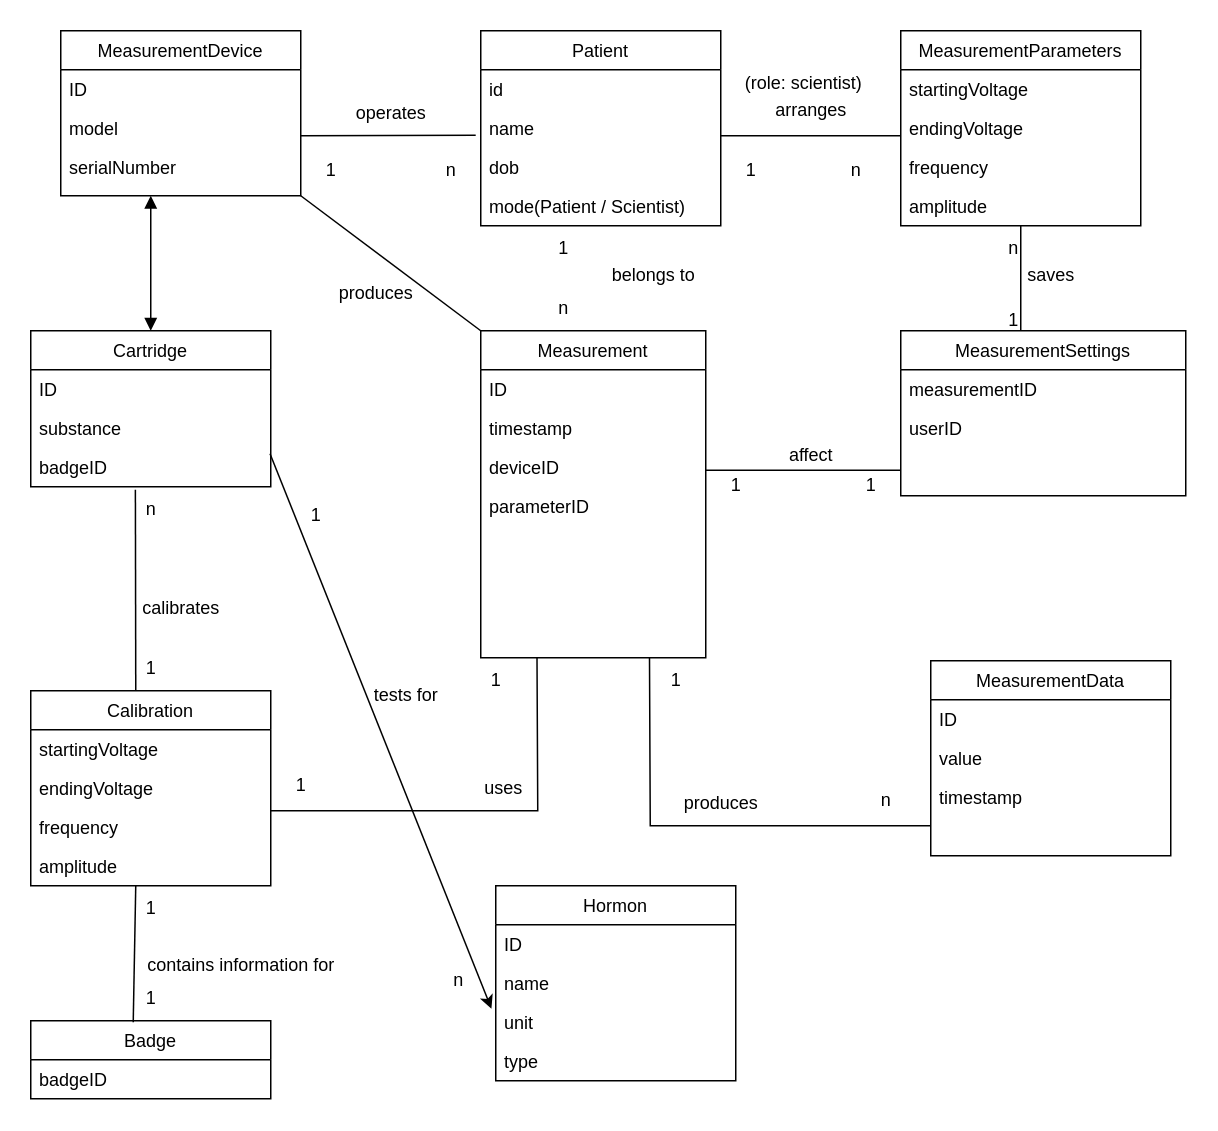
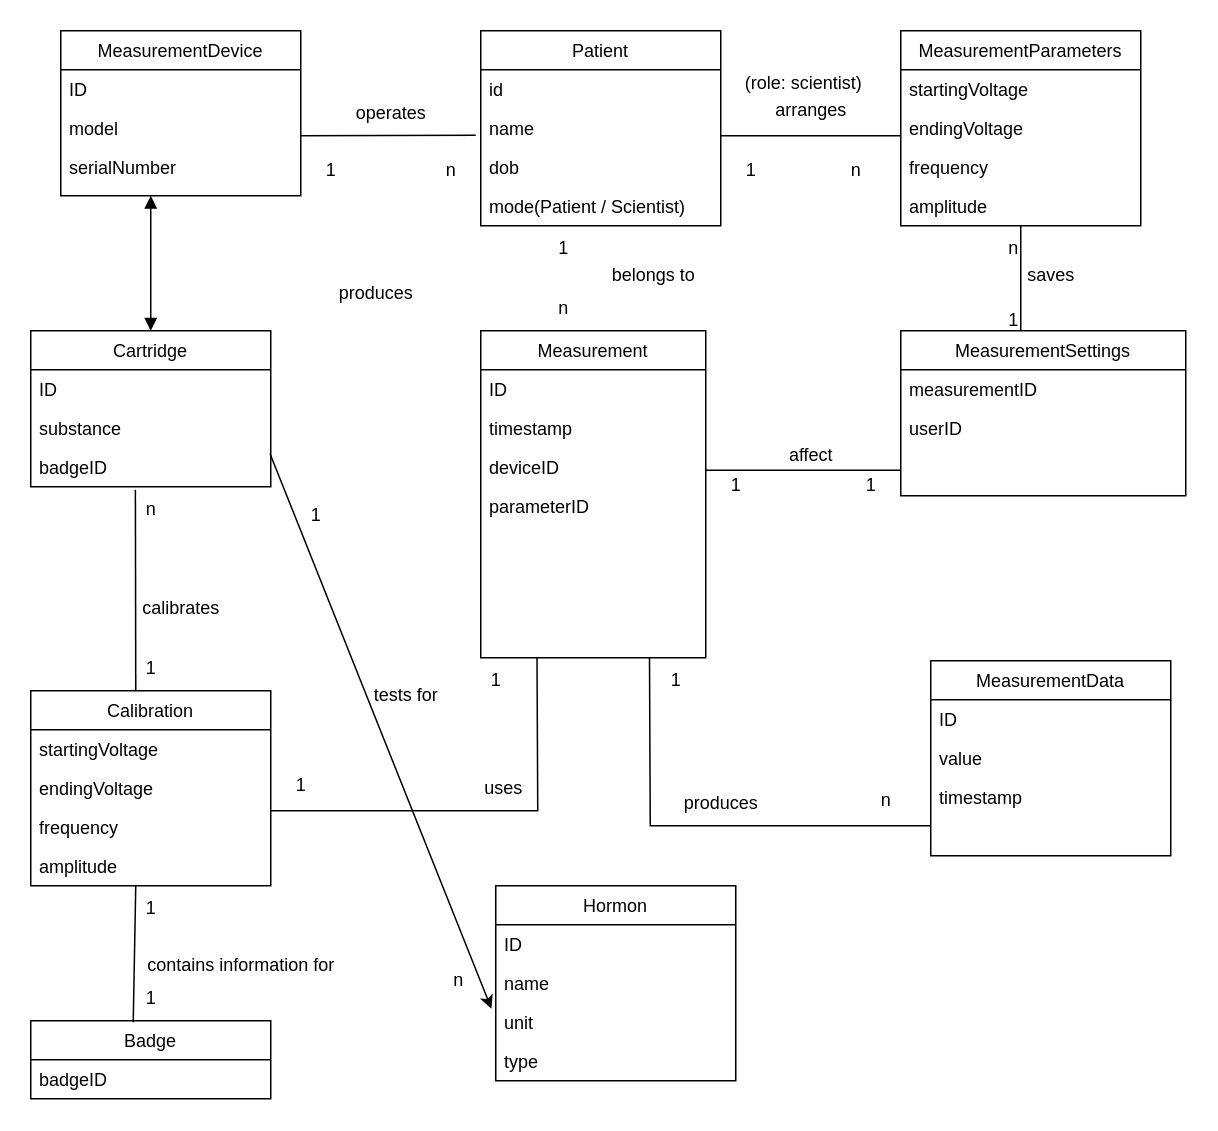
(391, 264) -> none
